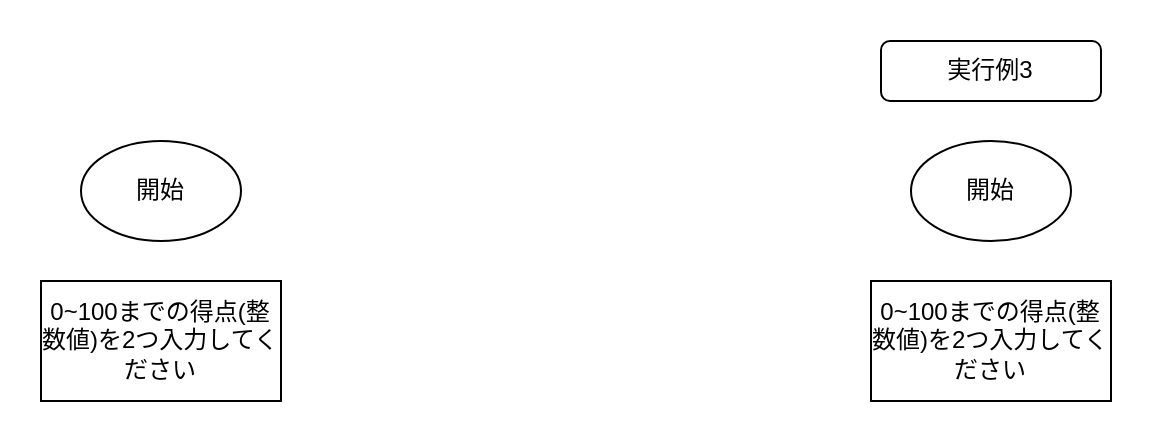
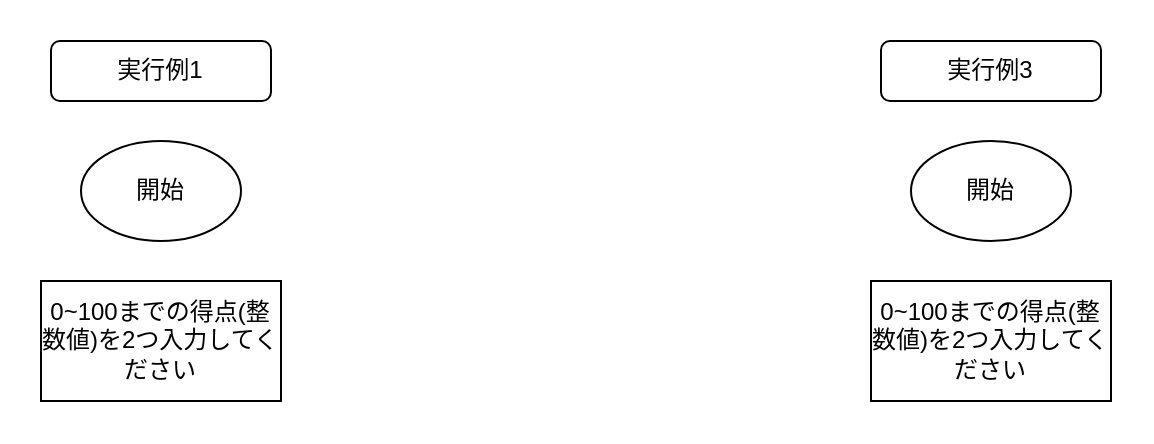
none -> (161, 71)
